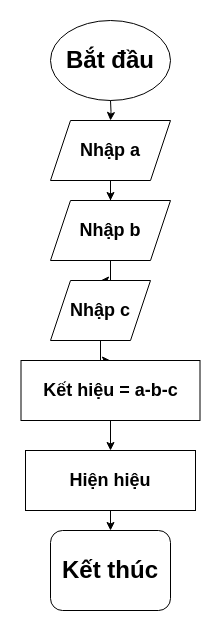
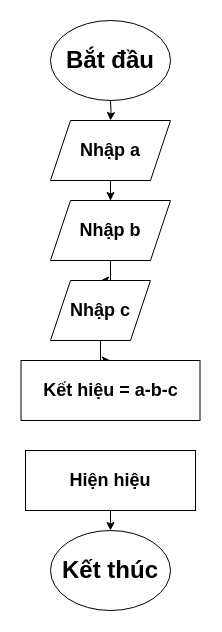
(111, 440) -> none
(111, 571) -> (111, 571)
